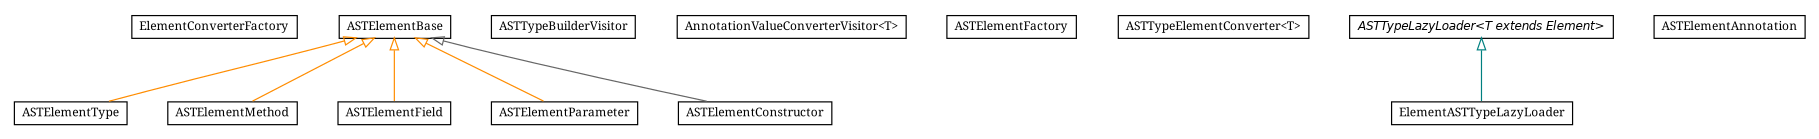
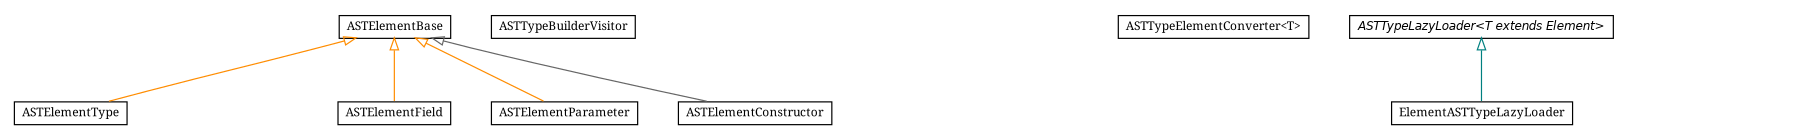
(215, 26) -> none
(791, 26) -> none
(1012, 26) -> none
(1730, 26) -> none
(233, 113) -> none
